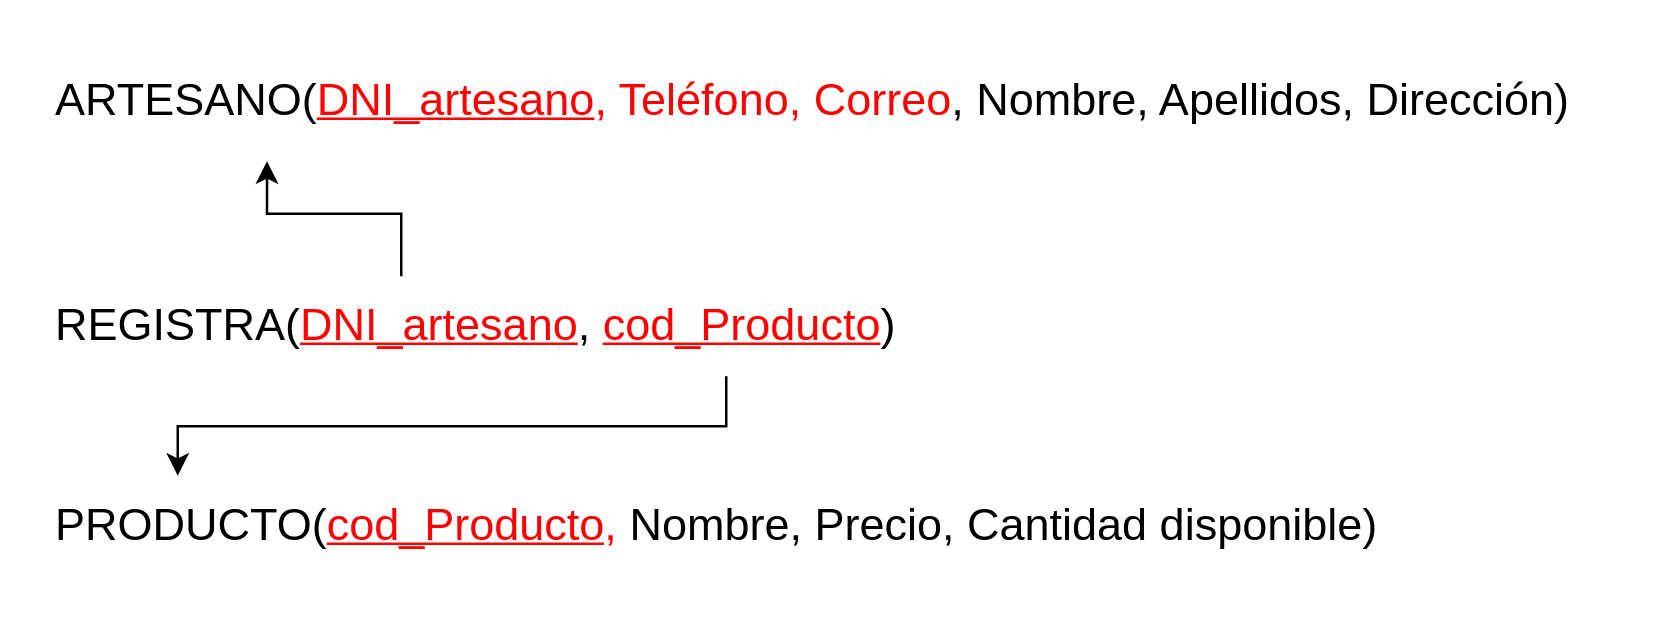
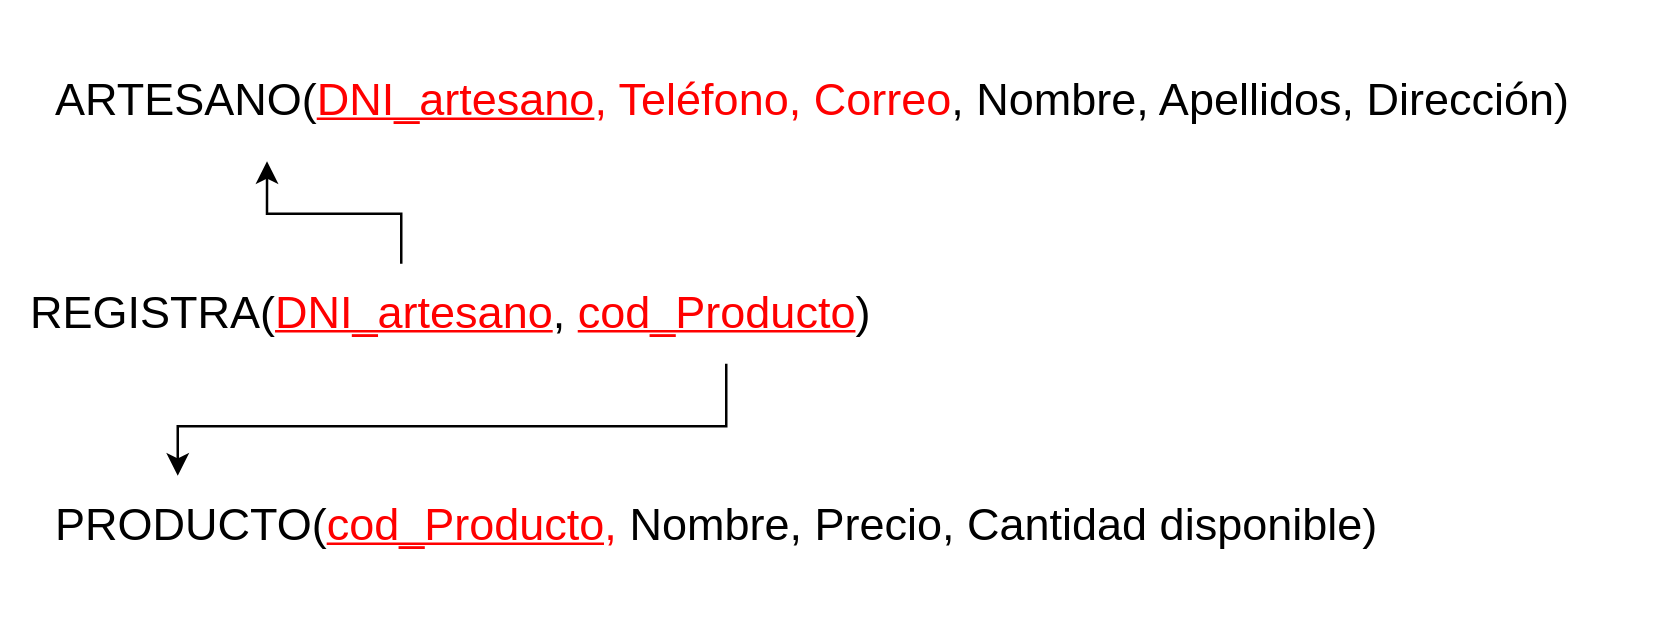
(501, 326) -> (476, 314)
